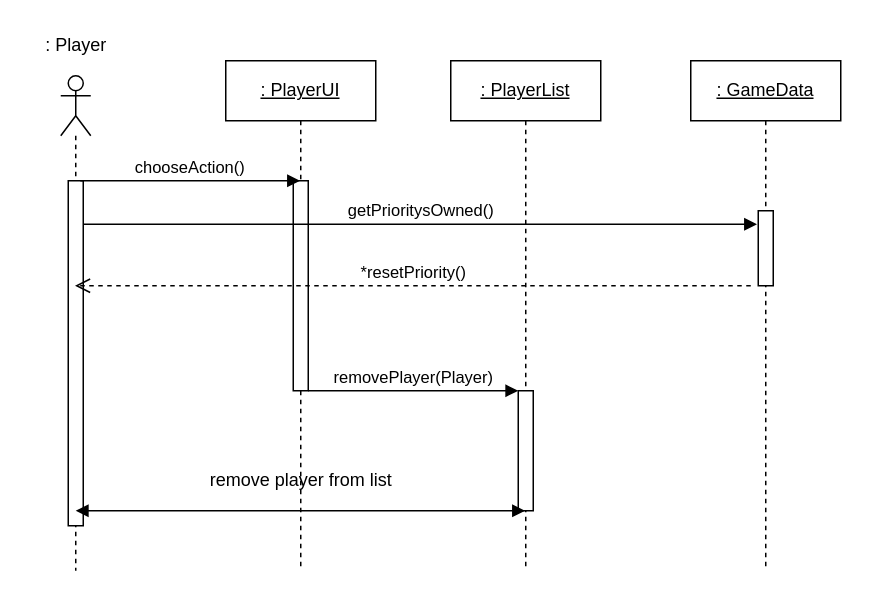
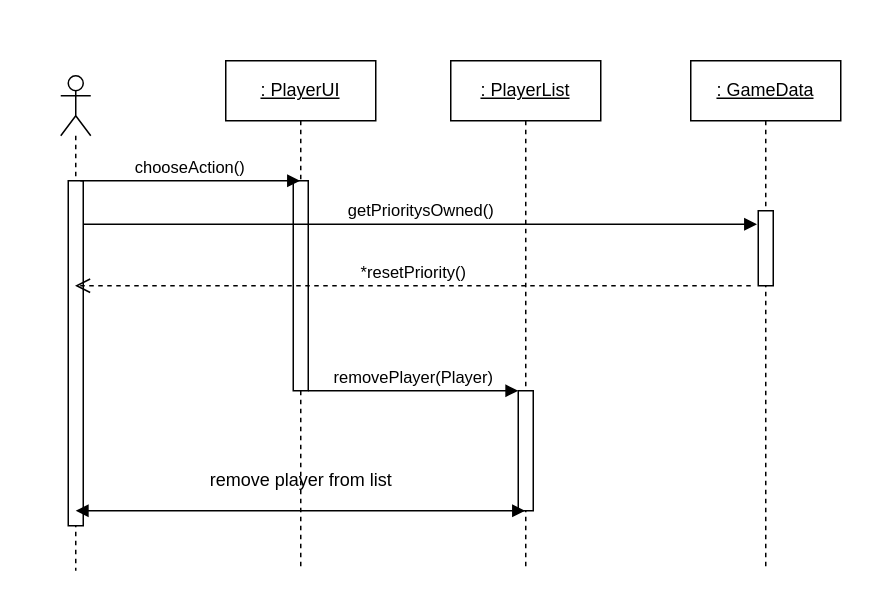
(76, 46) -> none
